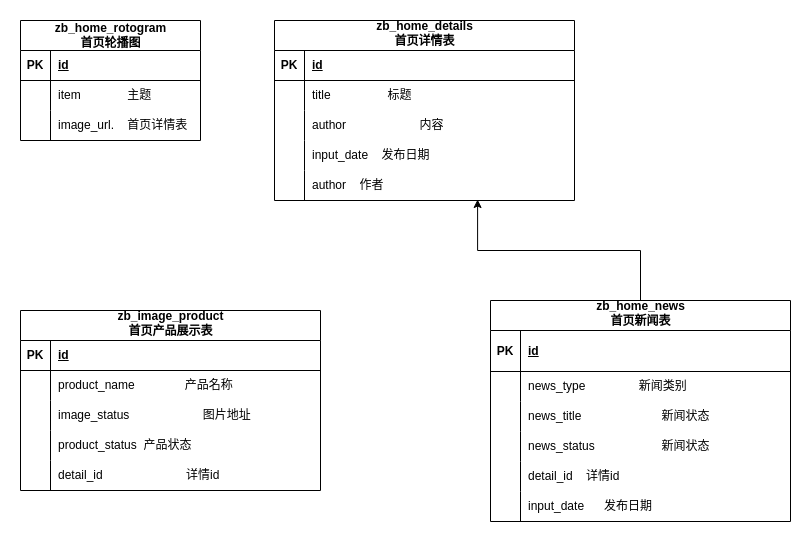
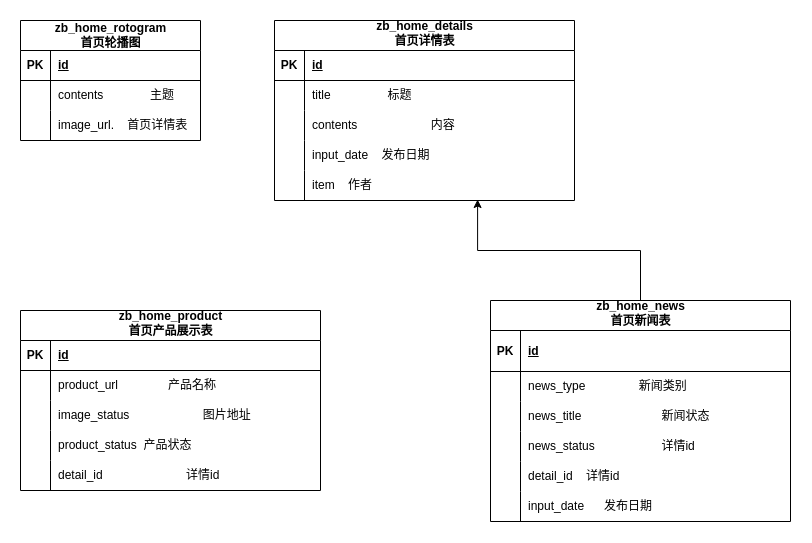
(118, 96) -> (130, 96)
(401, 126) -> (408, 126)
(352, 186) -> (344, 186)
(171, 323) -> (171, 323)
(162, 386) -> (157, 386)
(641, 447) -> (634, 447)
